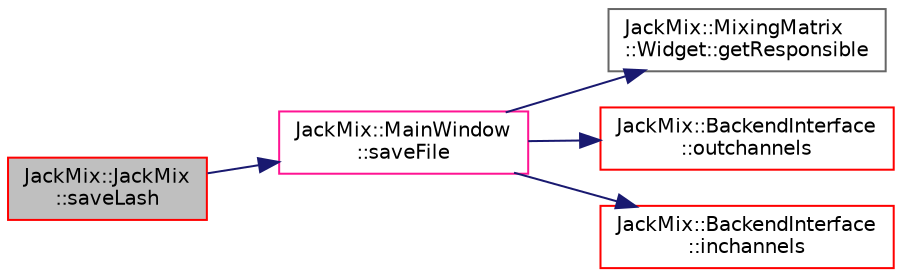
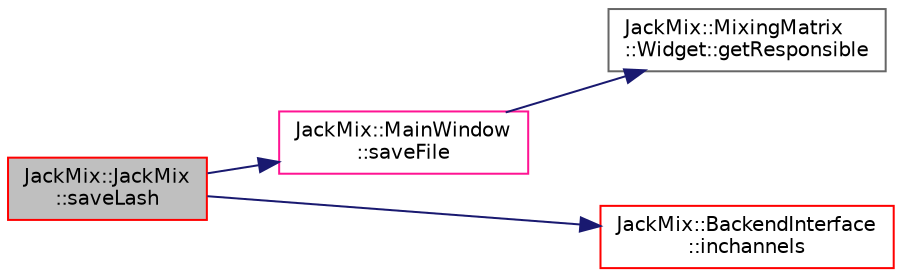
(747, 139) -> none
(565, 187) -> (394, 210)
